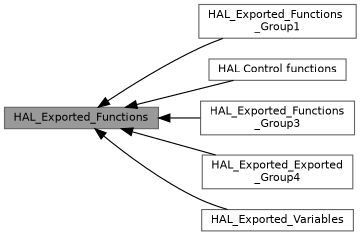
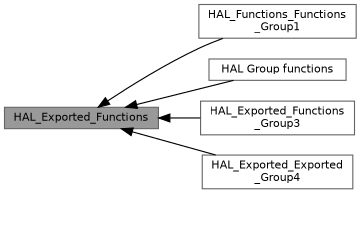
(278, 21) -> (278, 21)
(278, 70) -> (278, 70)
(278, 220) -> none
